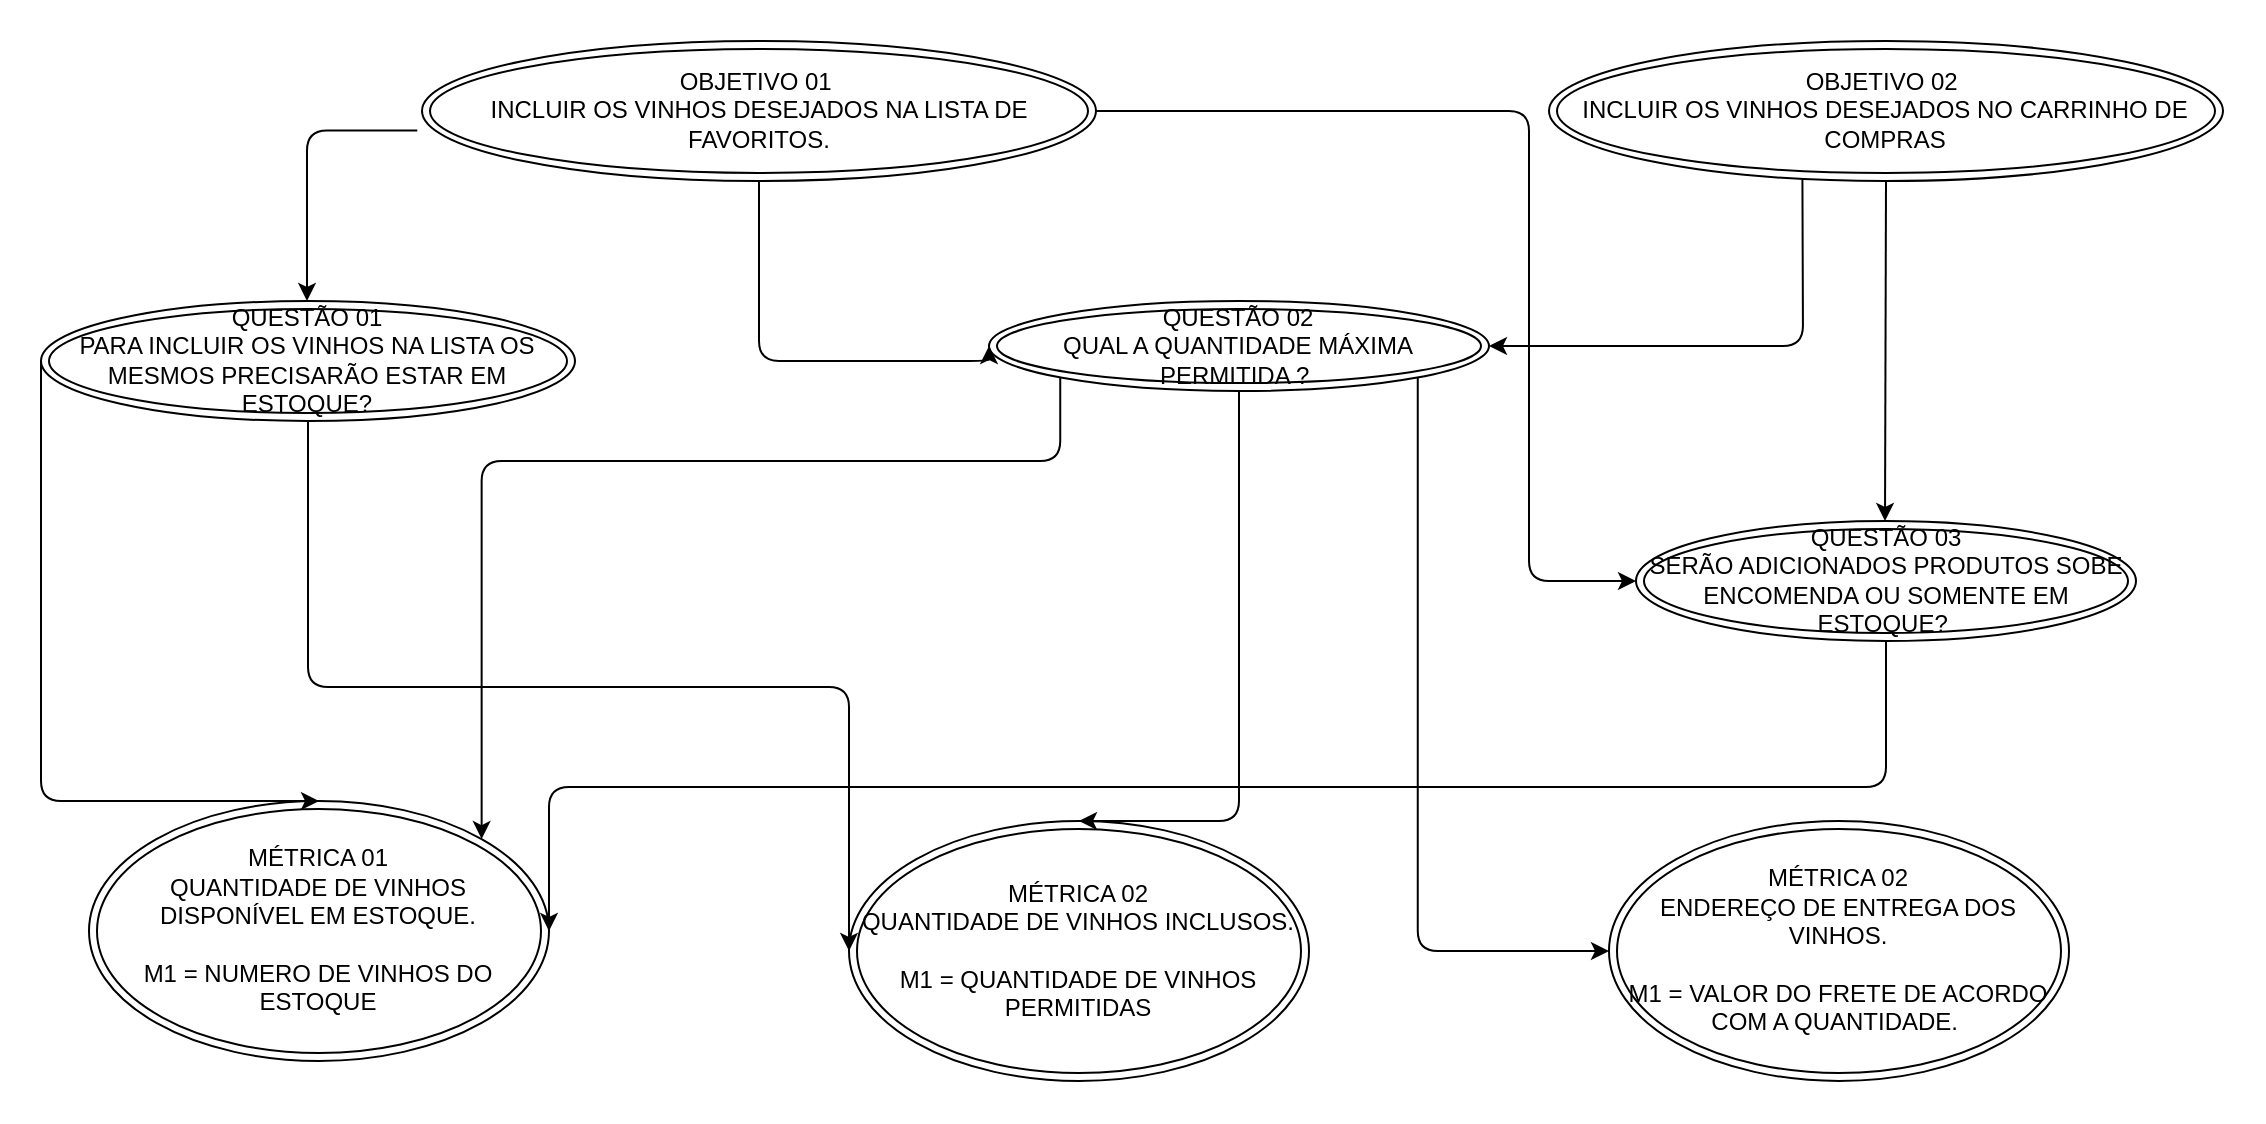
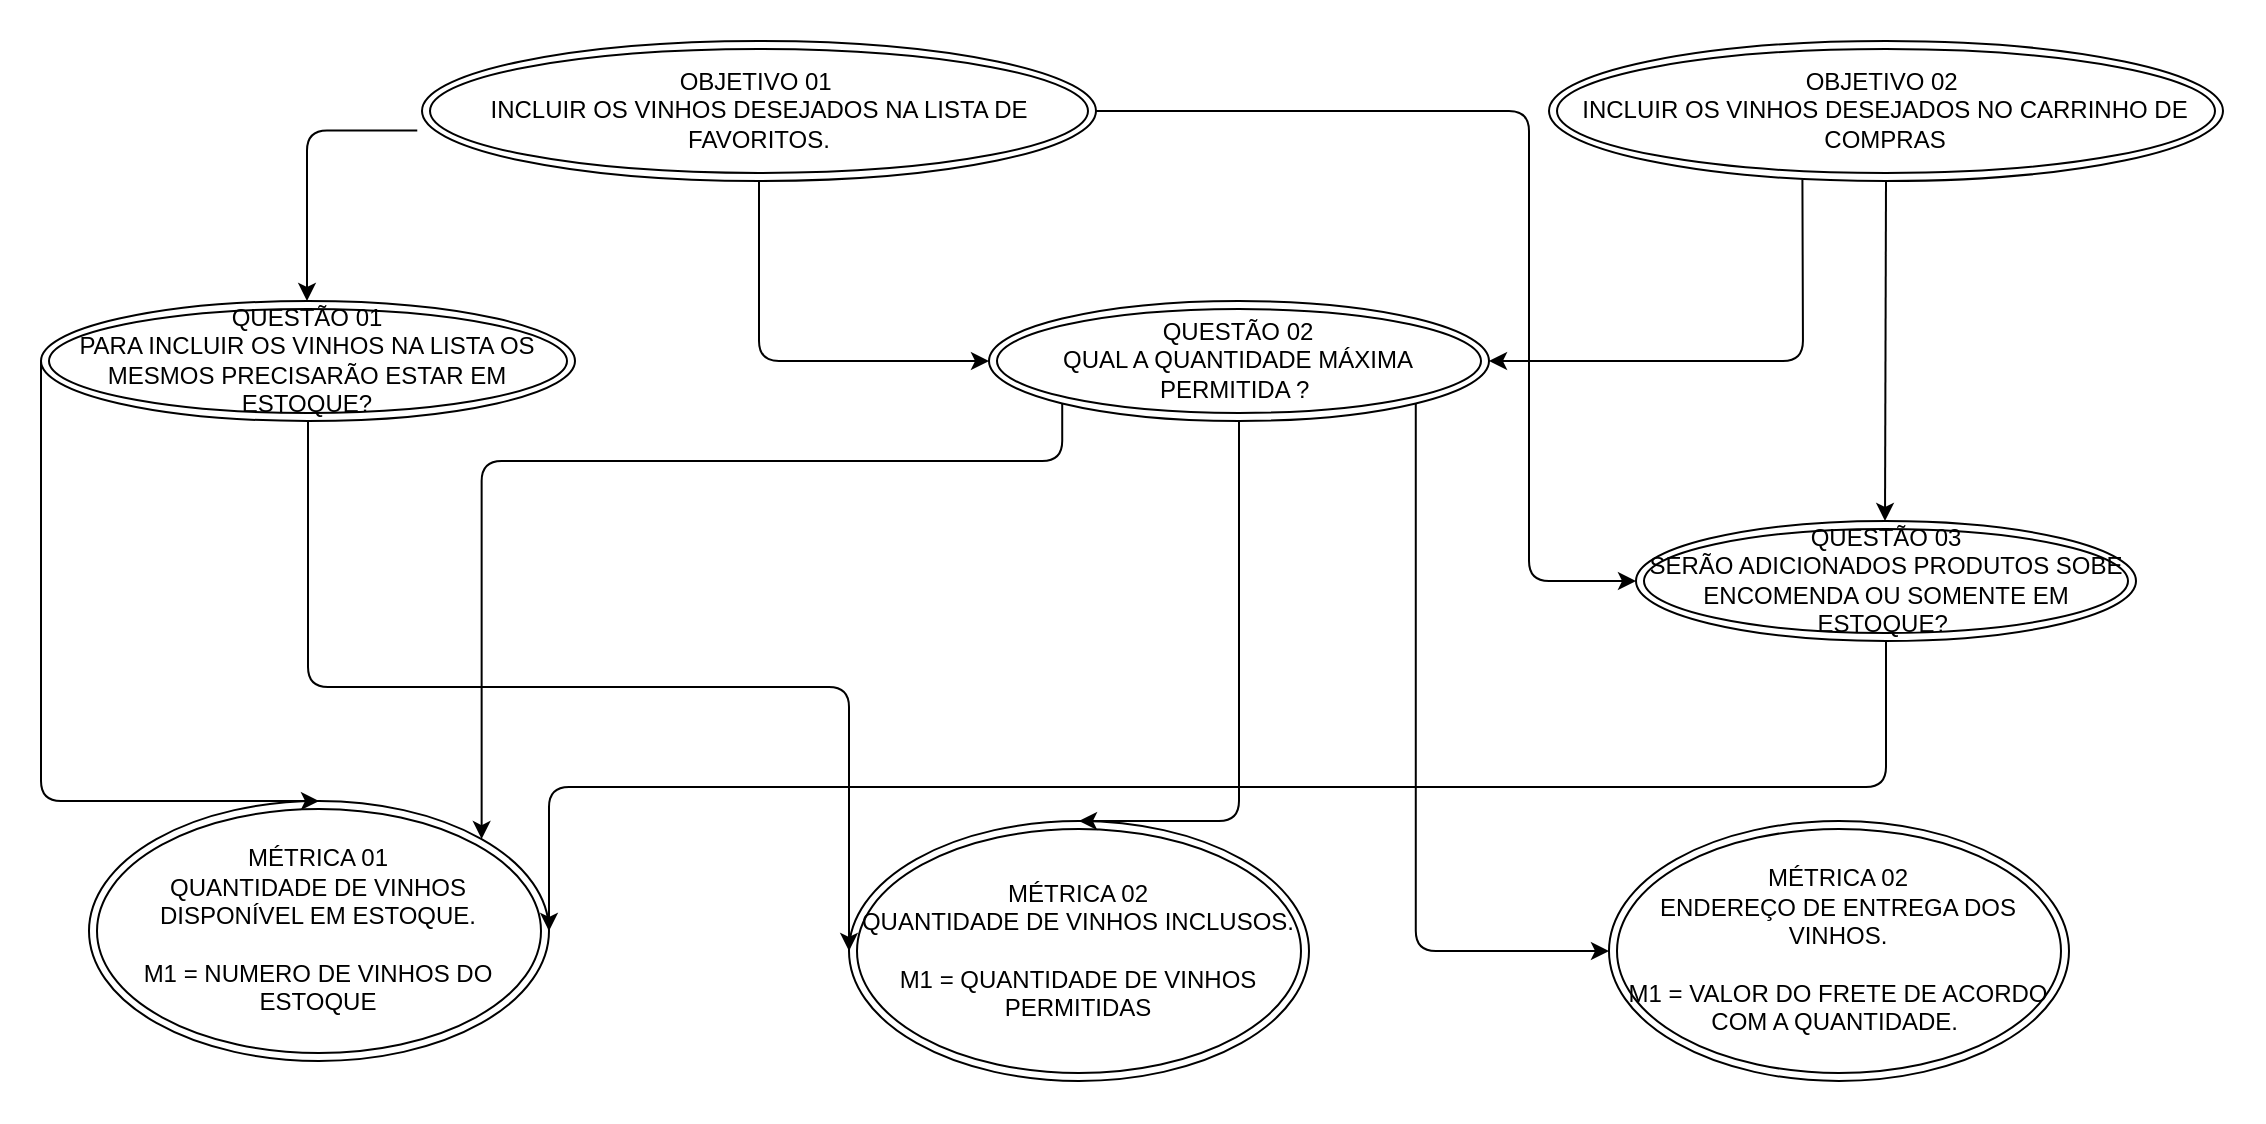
(1239, 346) -> (1239, 361)
